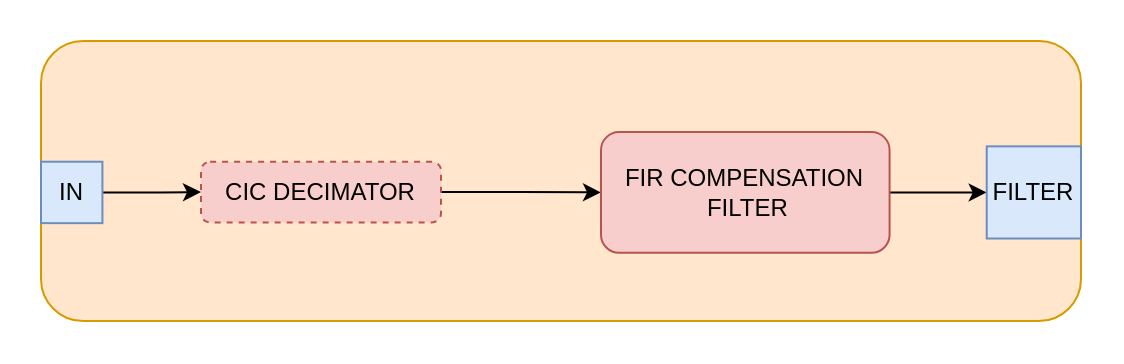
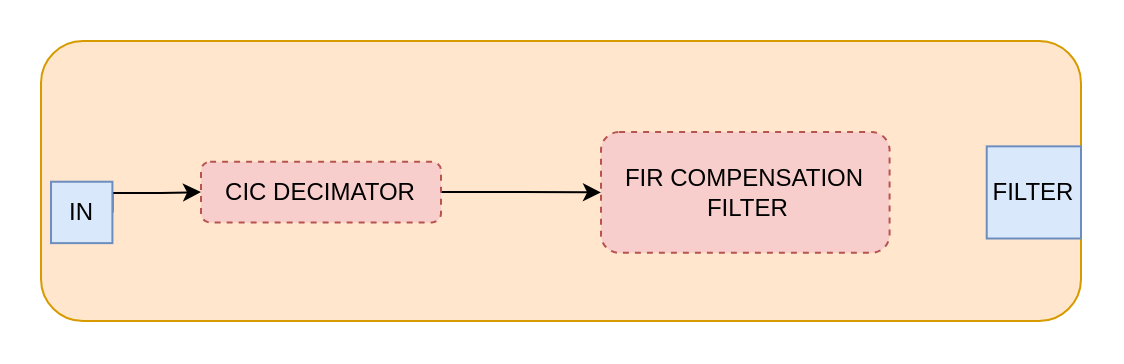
(72, 192) -> (82, 212)
(745, 192) -> (745, 192)
(932, 192) -> none
